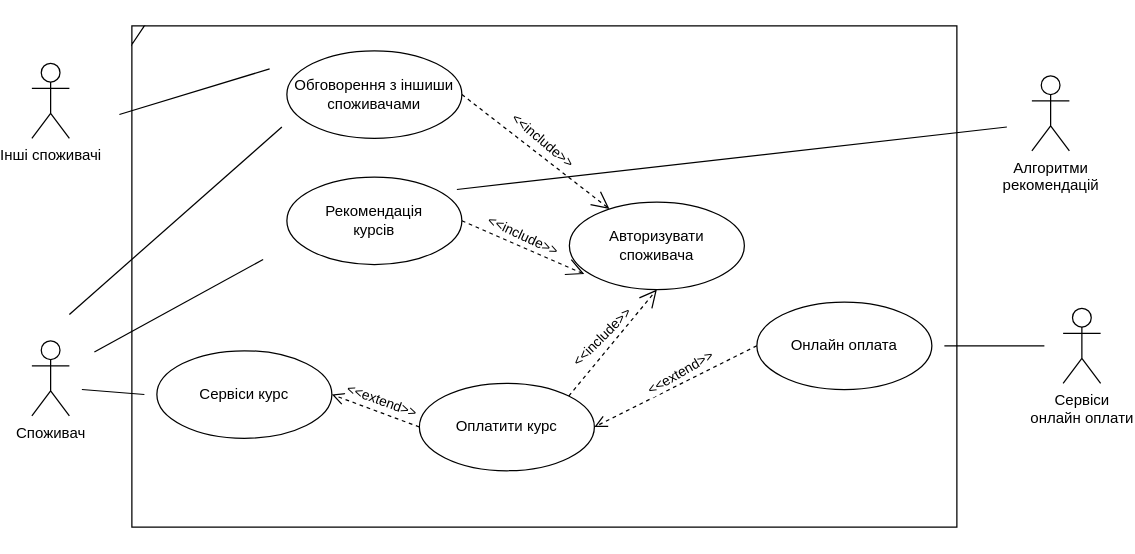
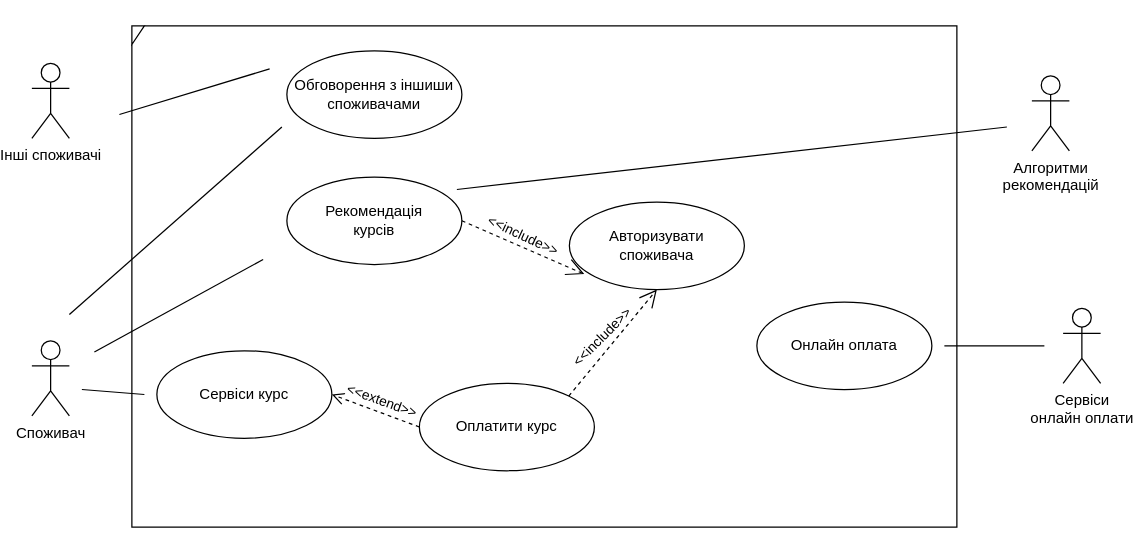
(534, 150) -> none
(677, 386) -> none
